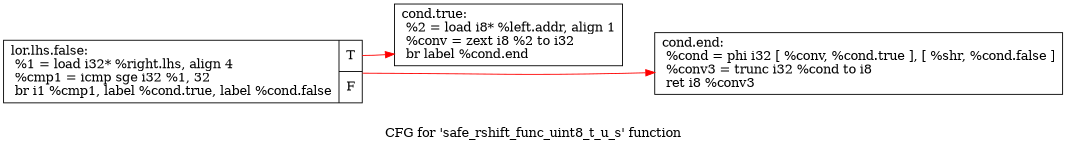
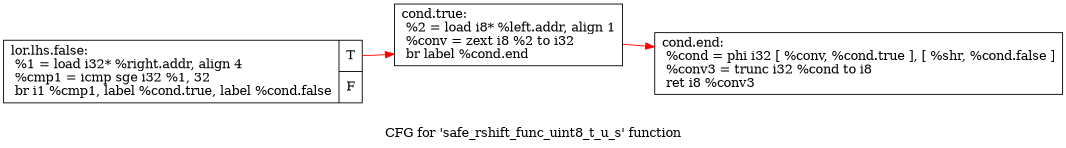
(122, 64) -> (127, 64)
(504, 74) -> (634, 45)
